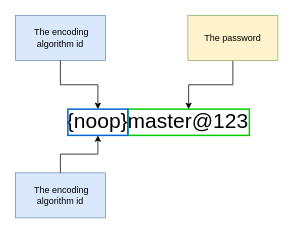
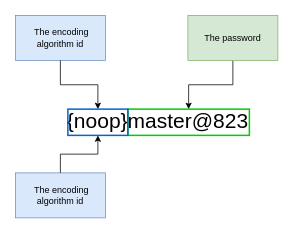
(233, 38) -> (233, 38)
(158, 120) -> (158, 120)
